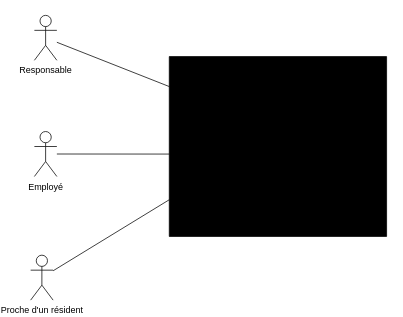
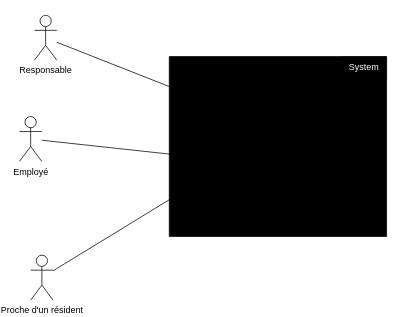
none -> (364, 68)
(45, 154) -> (30, 139)
